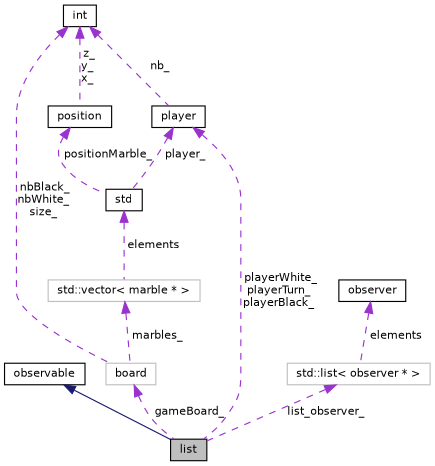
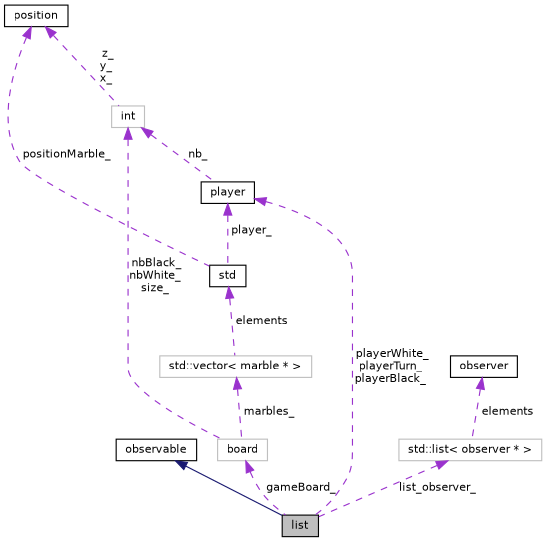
(80, 16) -> (128, 117)
(80, 72) -> (86, 71)
